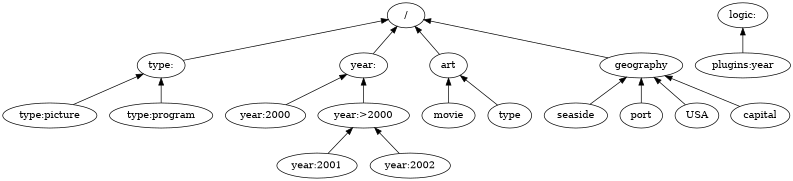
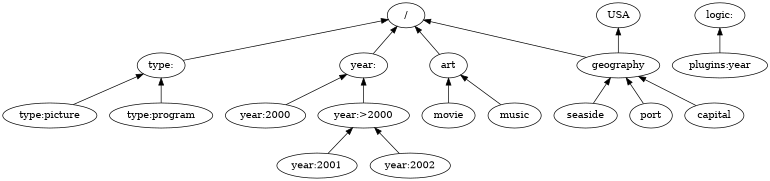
(672, 93) -> (618, 44)
(510, 116) -> (515, 116)
